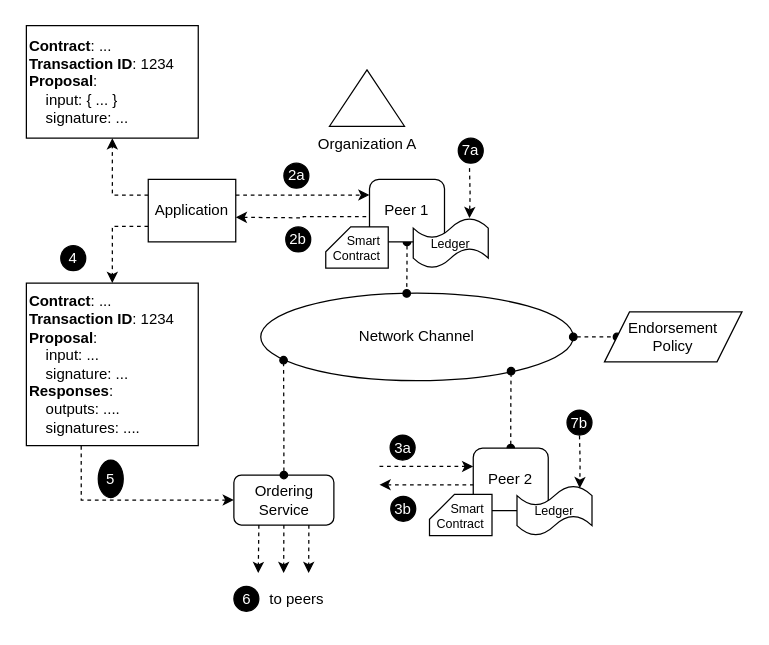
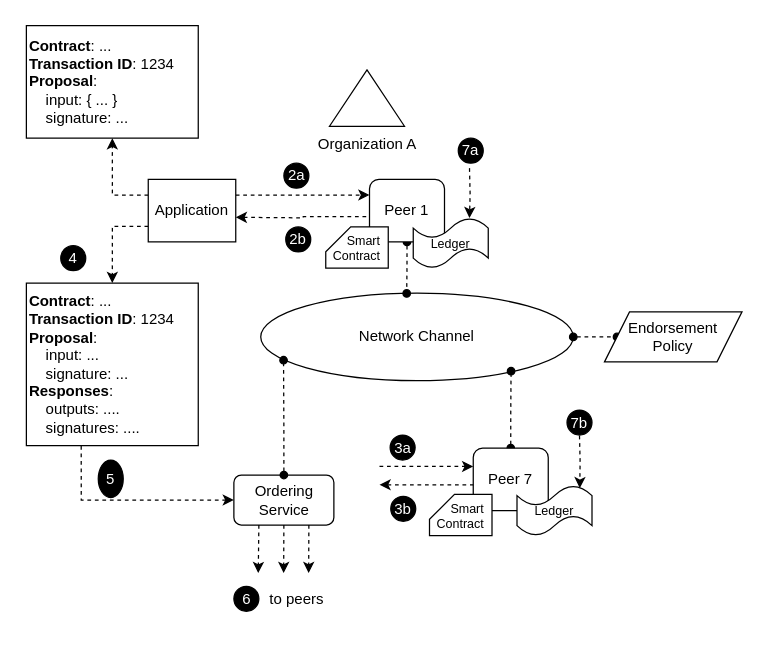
(511, 479) -> (511, 479)
